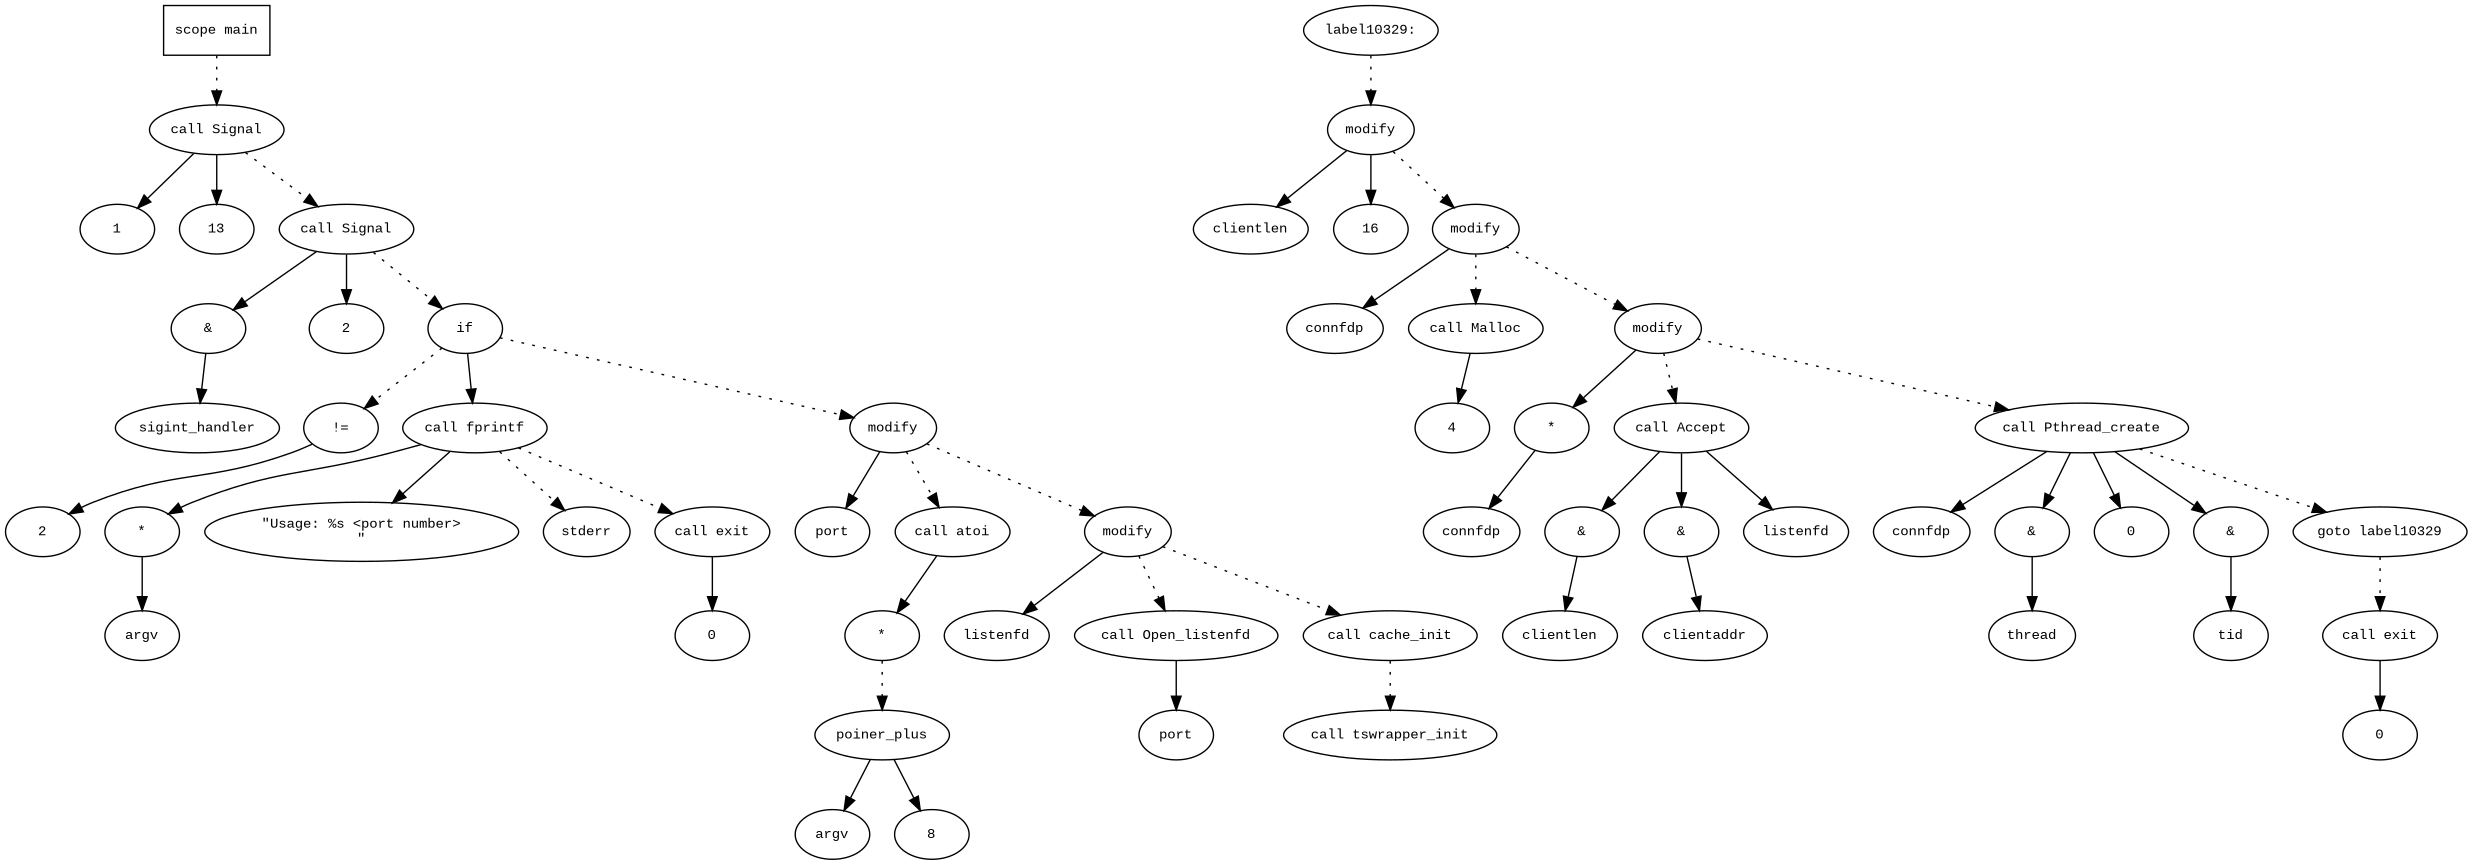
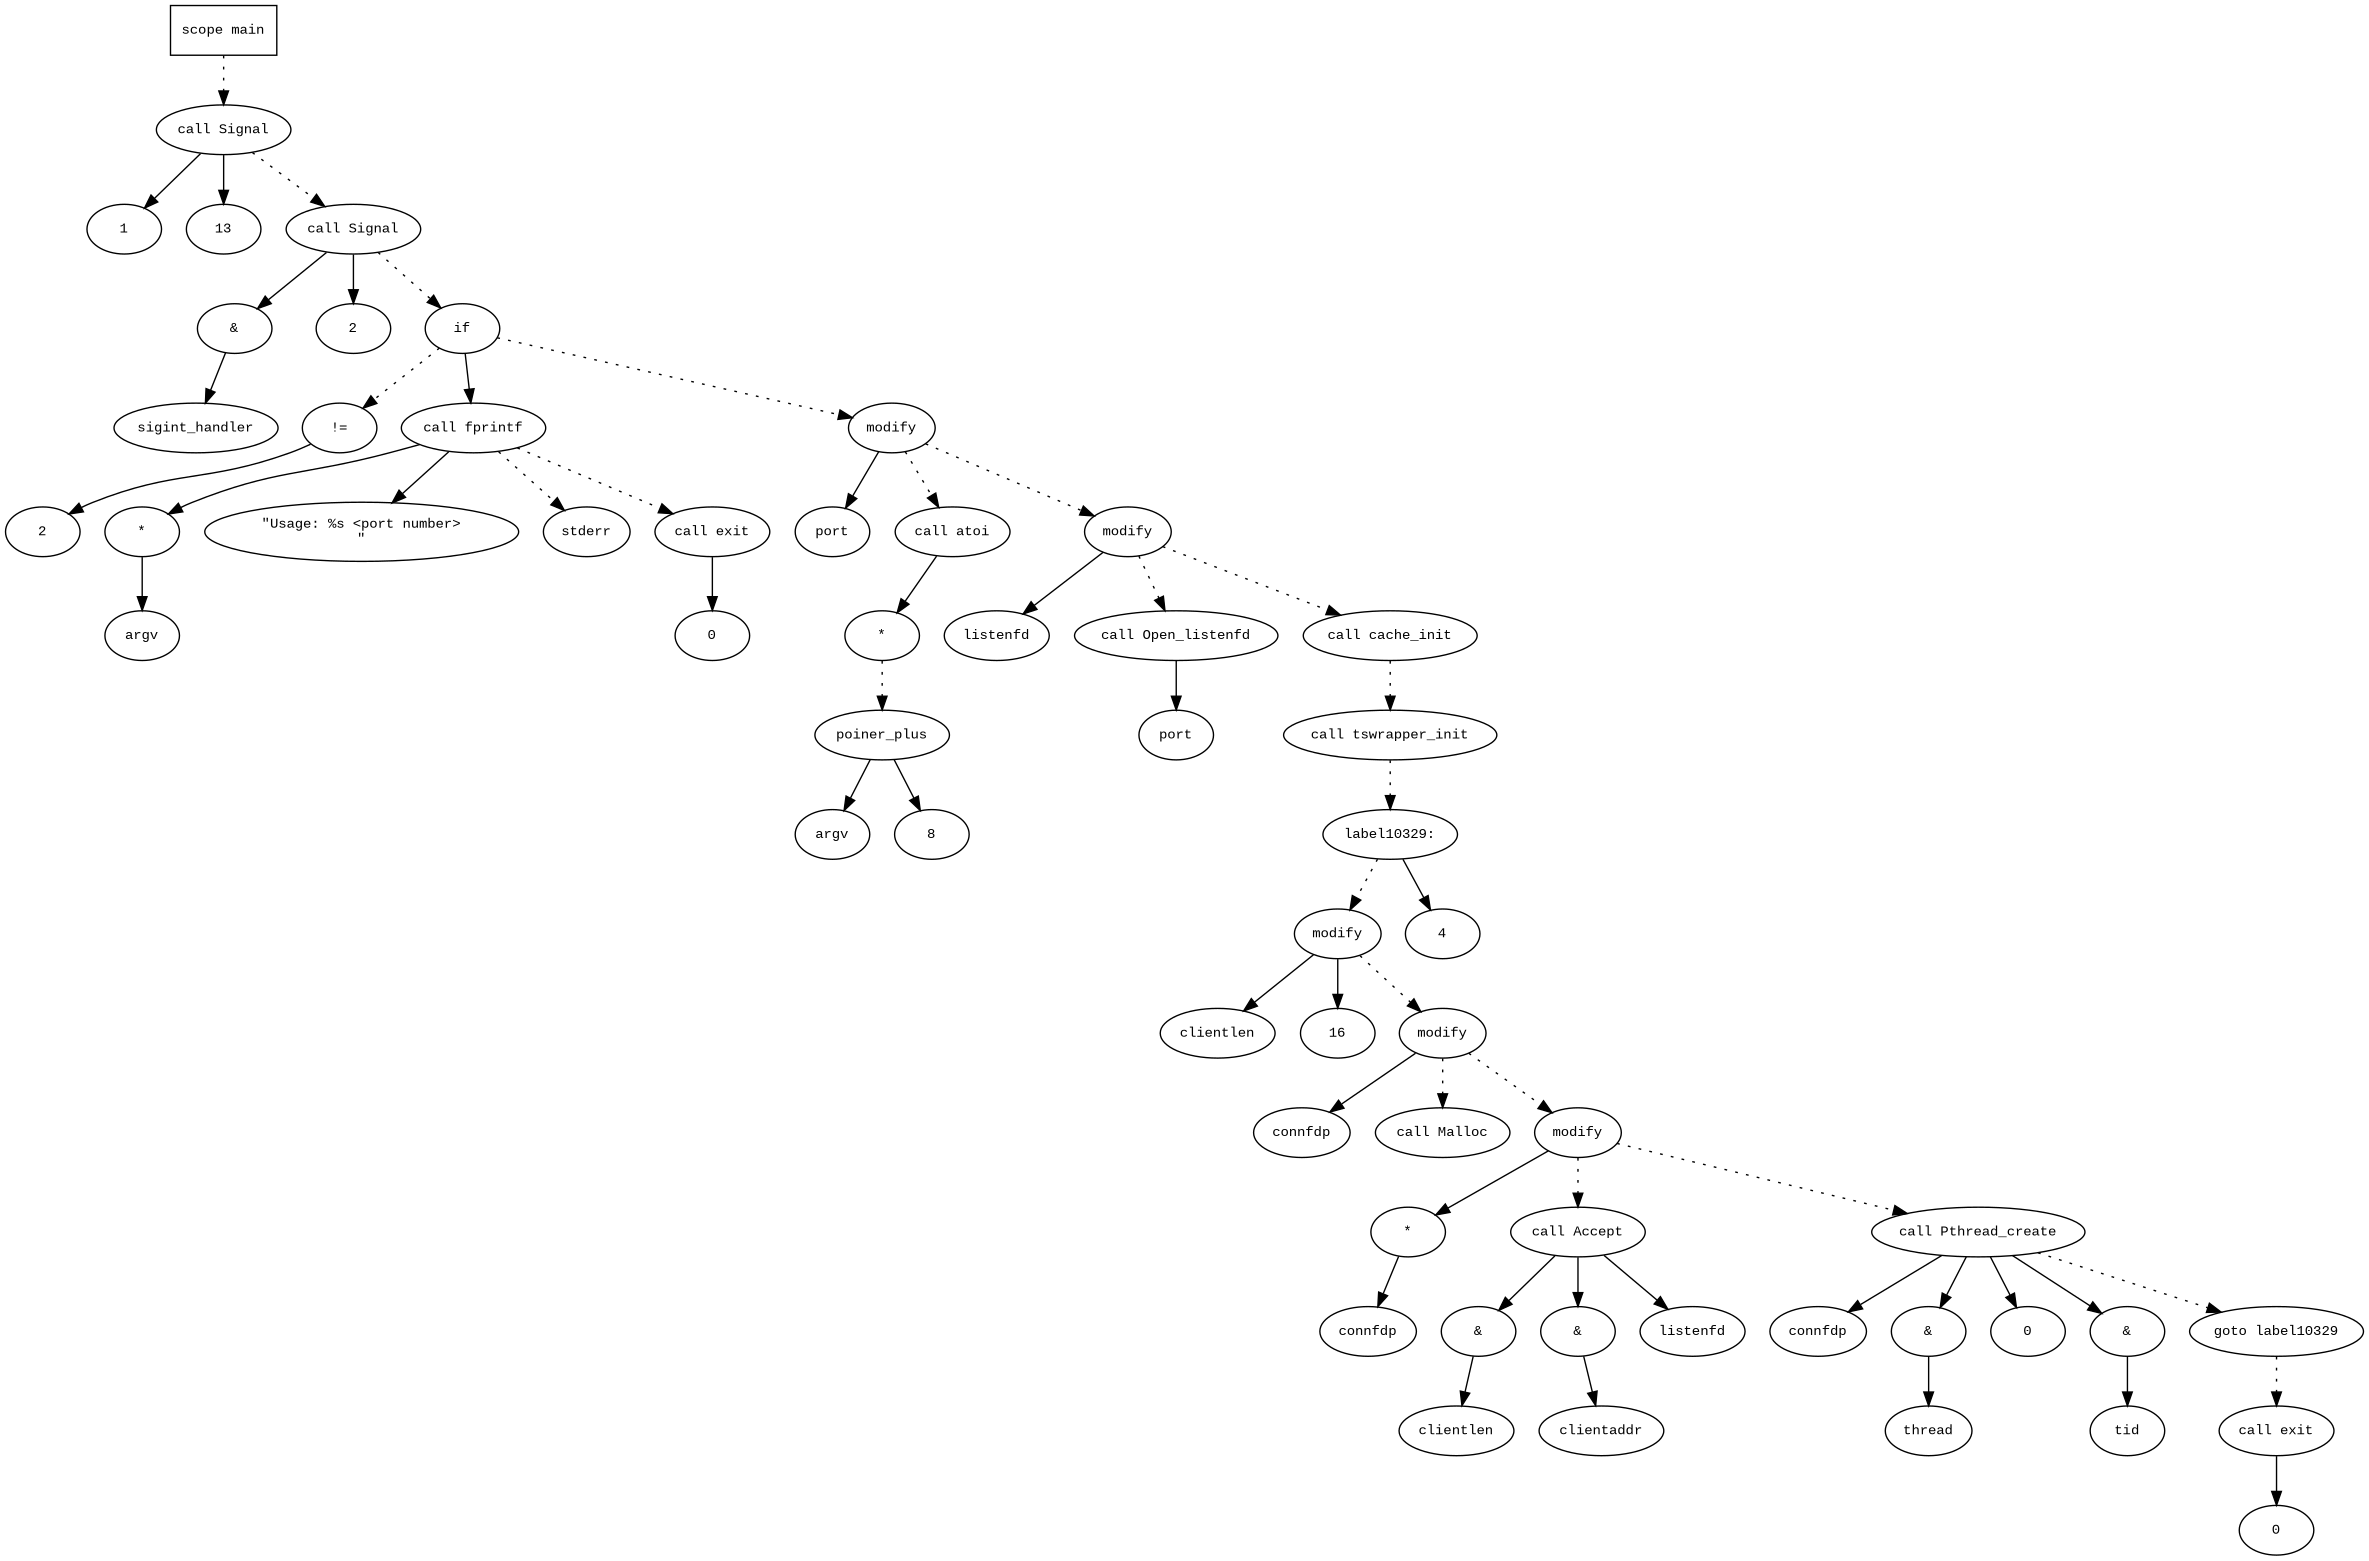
(1466, 371) -> (1413, 878)
none -> (1390, 778)
